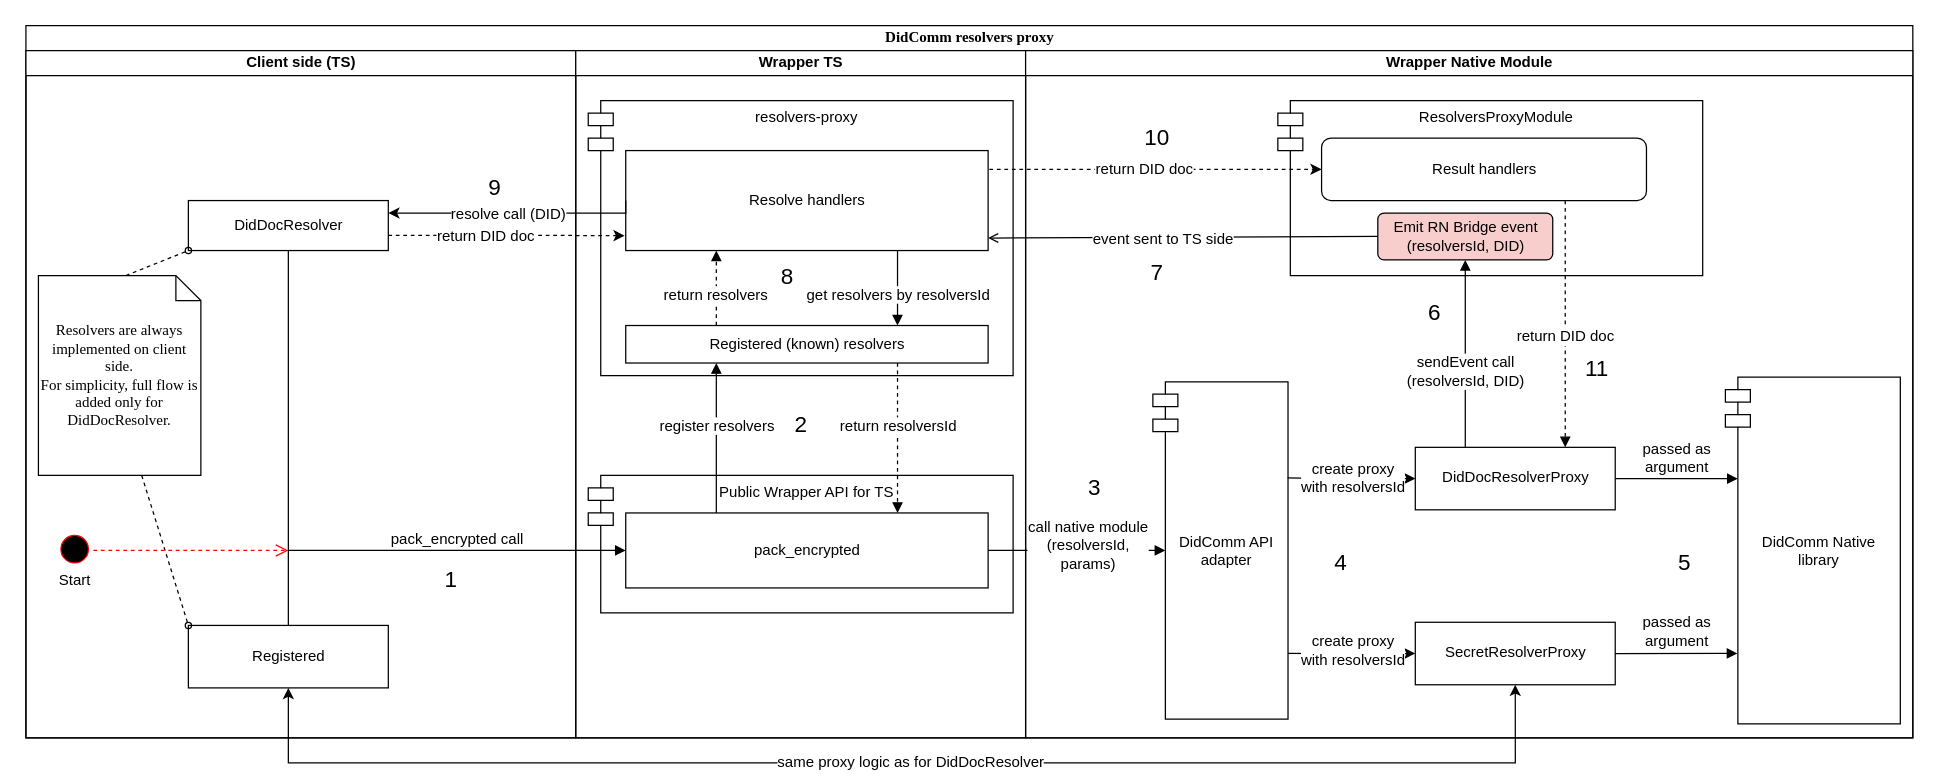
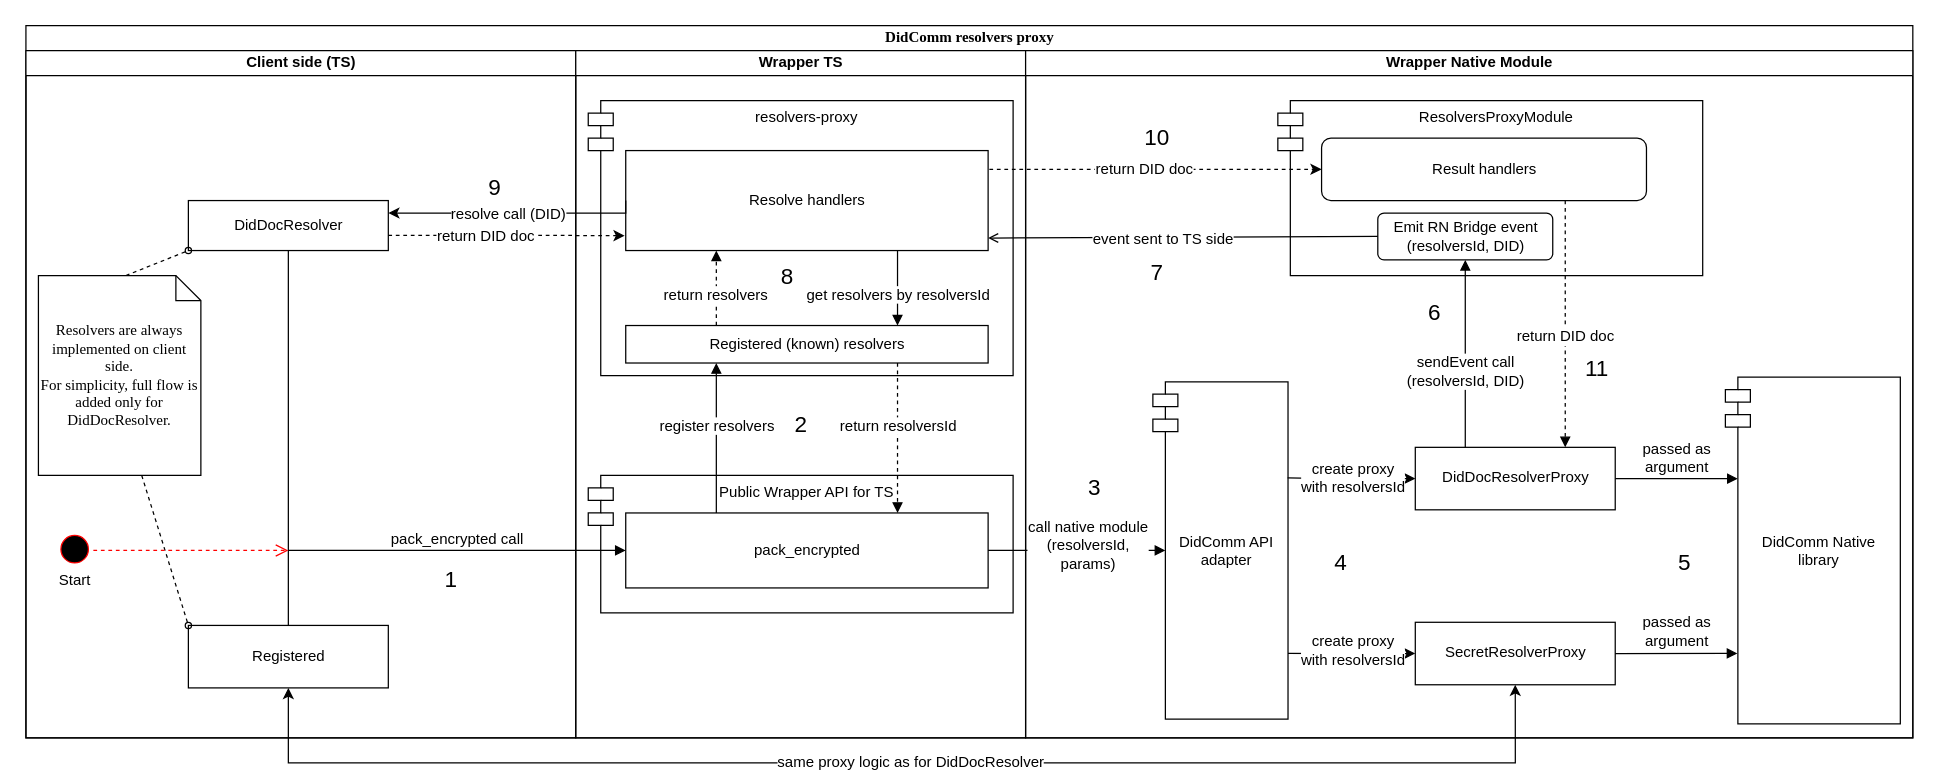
(1465, 237) -> (1465, 237)
